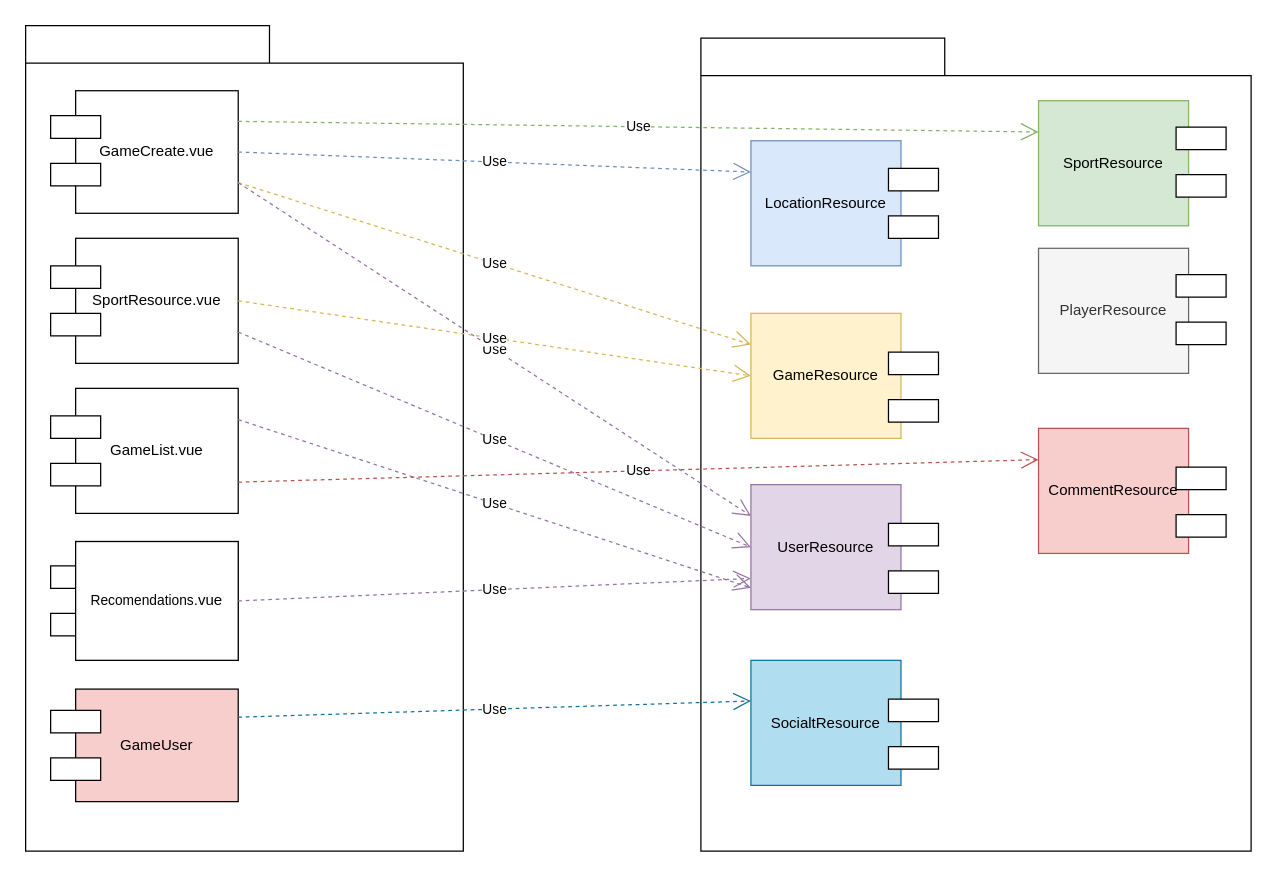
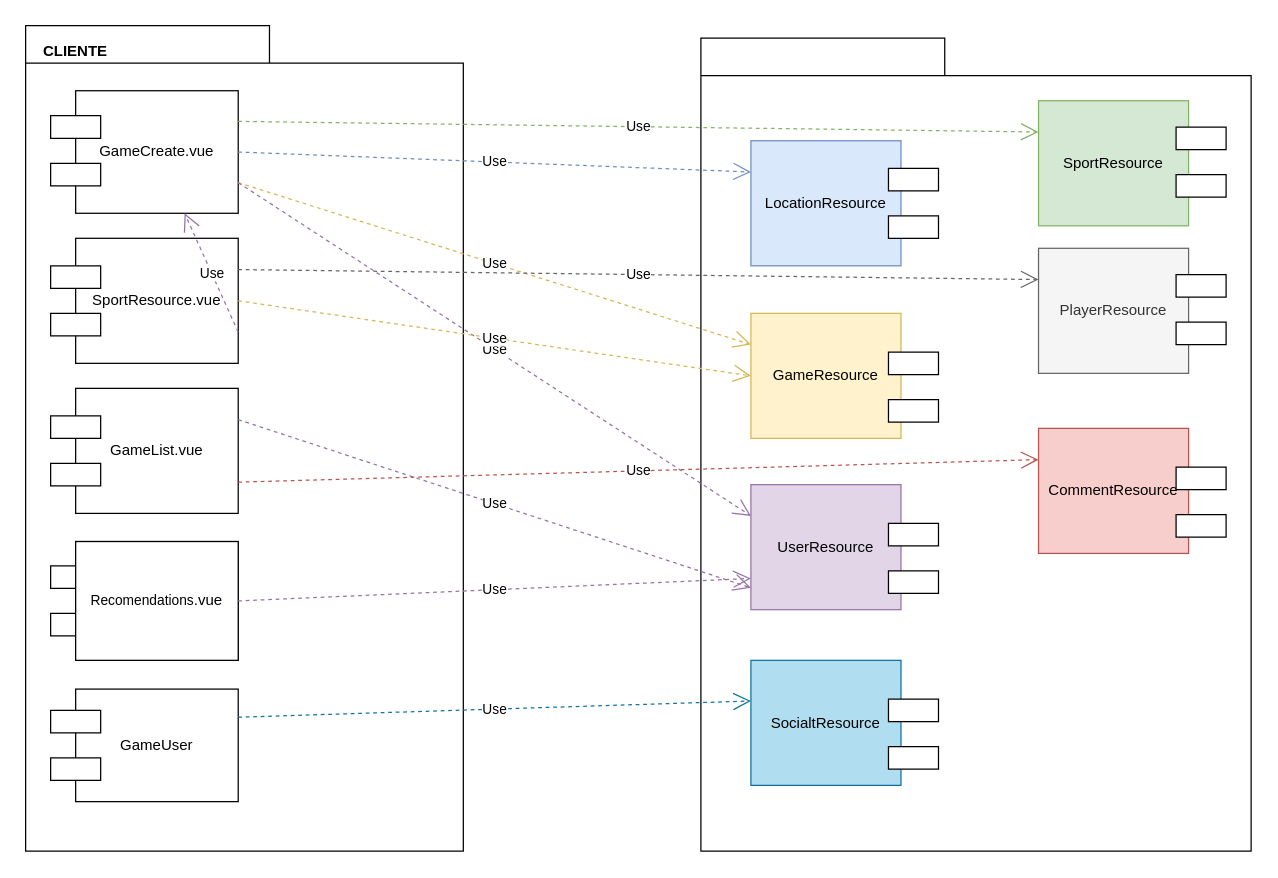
none -> (76, 51)
none -> (310, 270)
(401, 400) -> (212, 274)
(157, 745) -> (157, 745)
